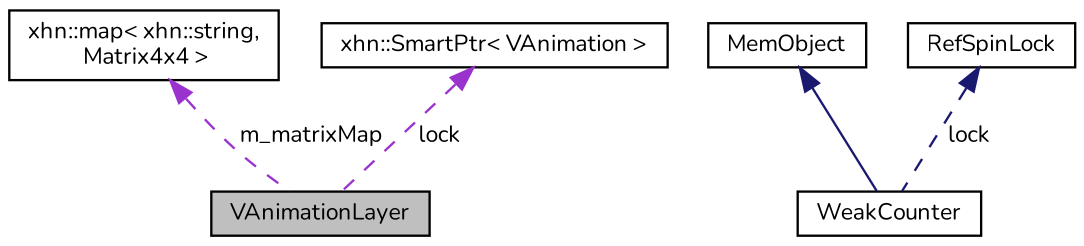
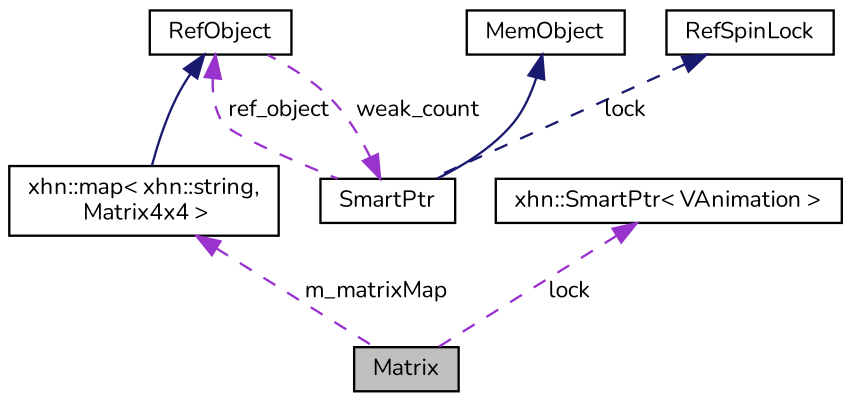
none -> (221, 33)
(320, 214) -> (406, 369)
(889, 214) -> (388, 201)
